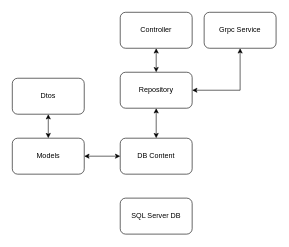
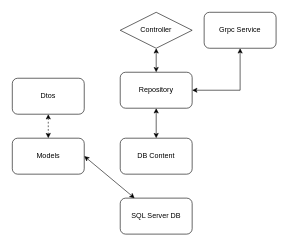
(156, 30) -> (156, 30)
(48, 126) -> (48, 126)
(114, 156) -> (109, 177)
